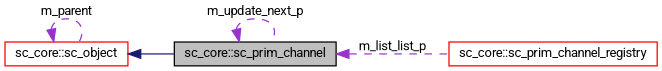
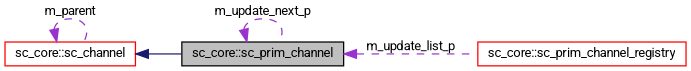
(393, 47) -> (411, 47)
(66, 54) -> (70, 54)
